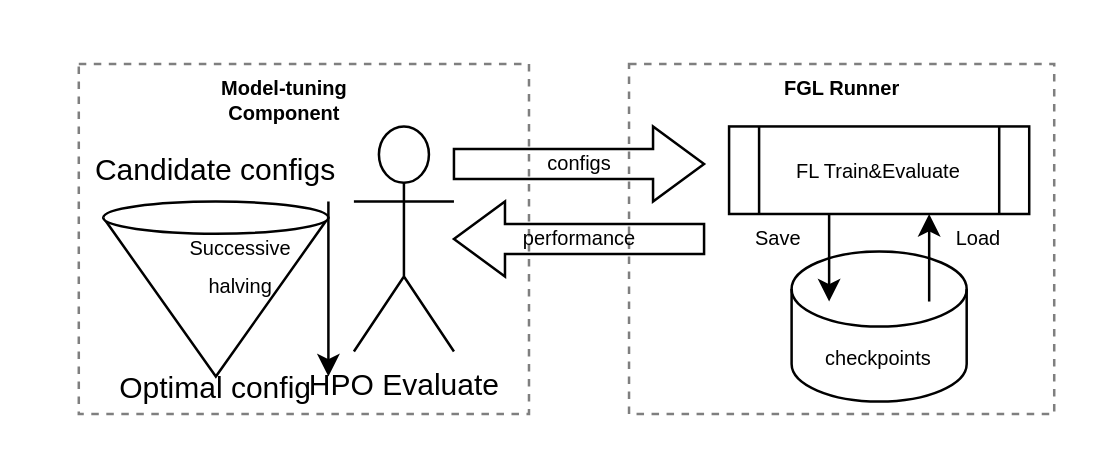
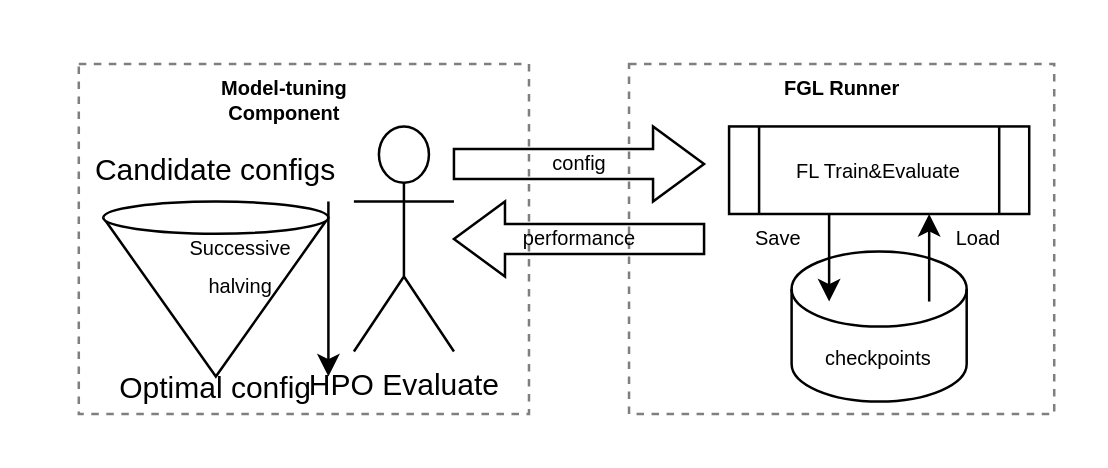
(580, 164) -> (580, 164)
